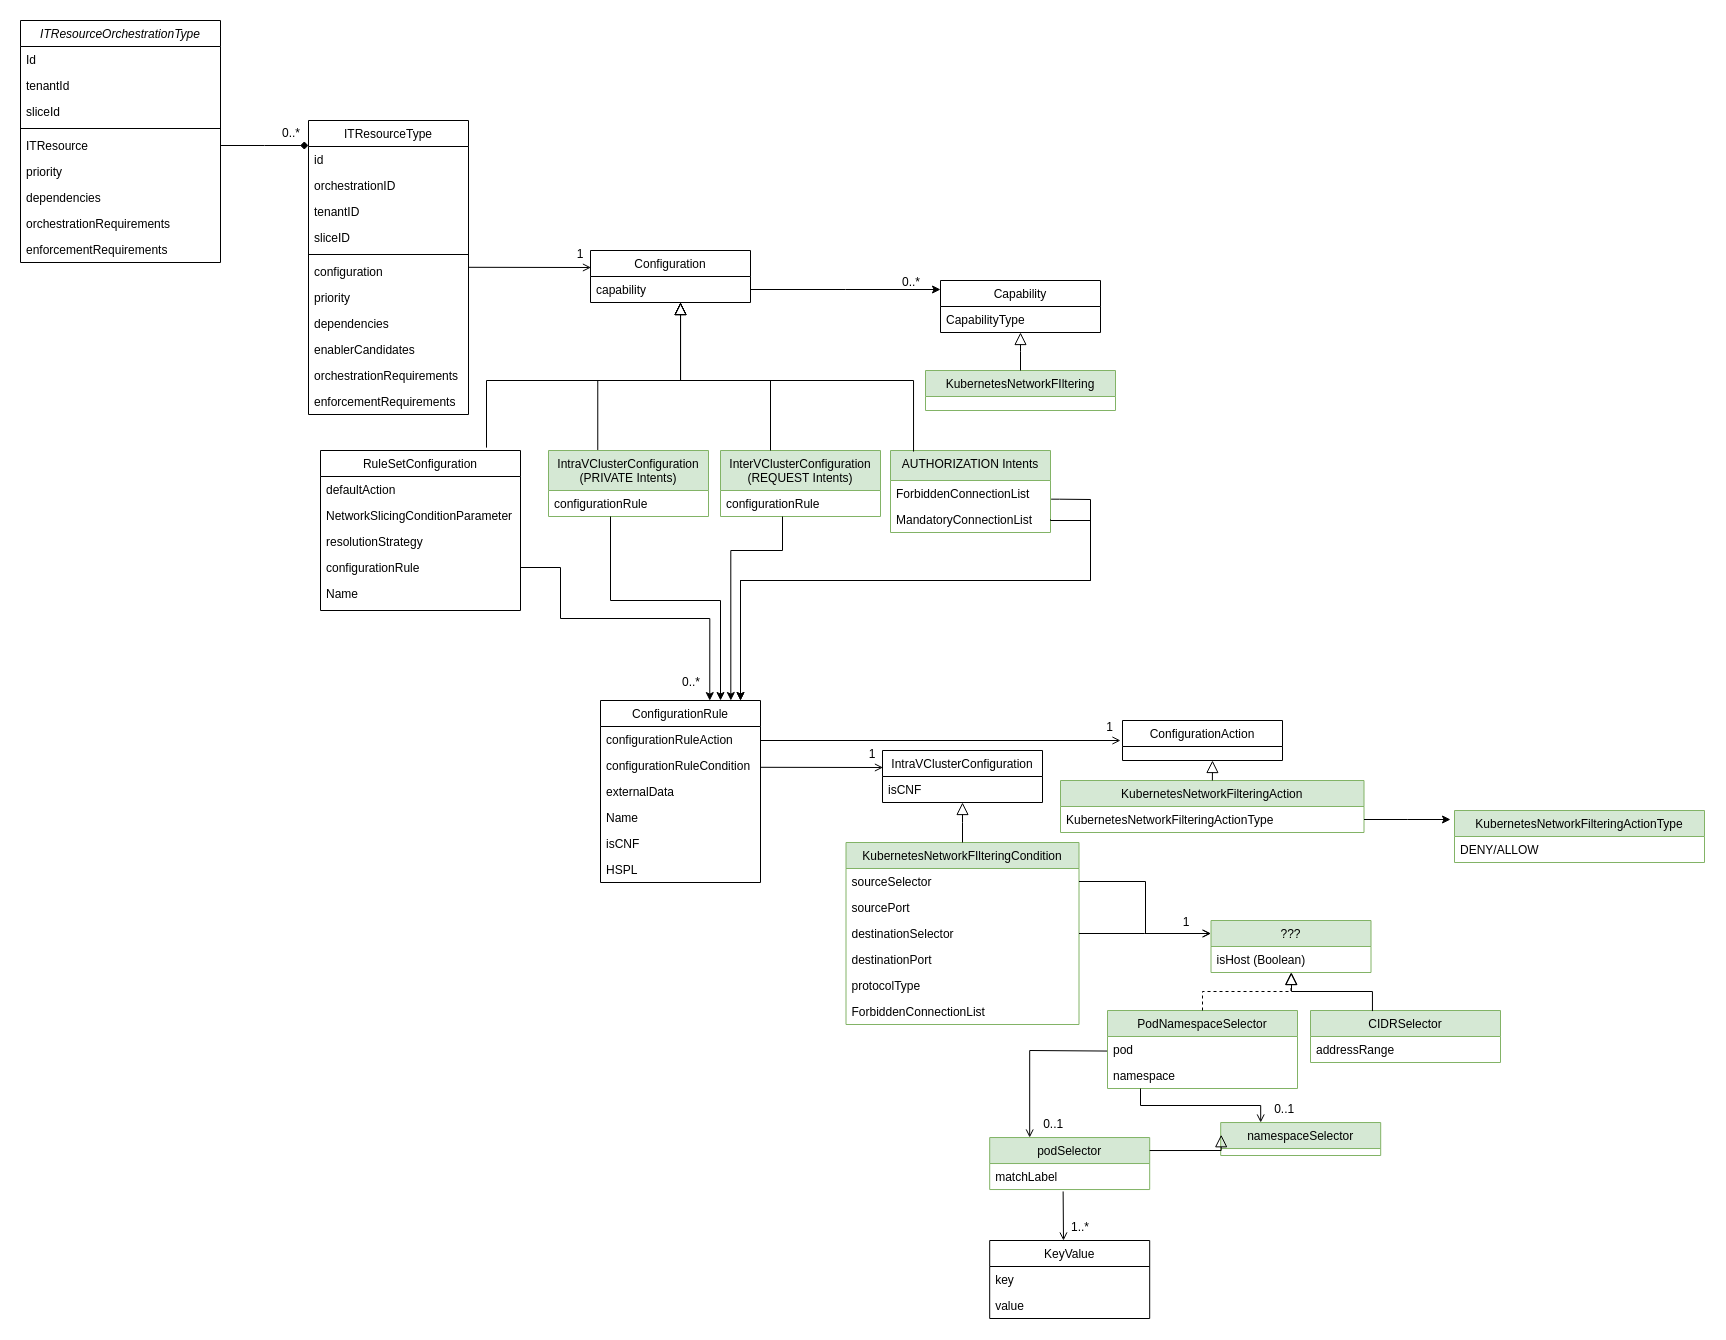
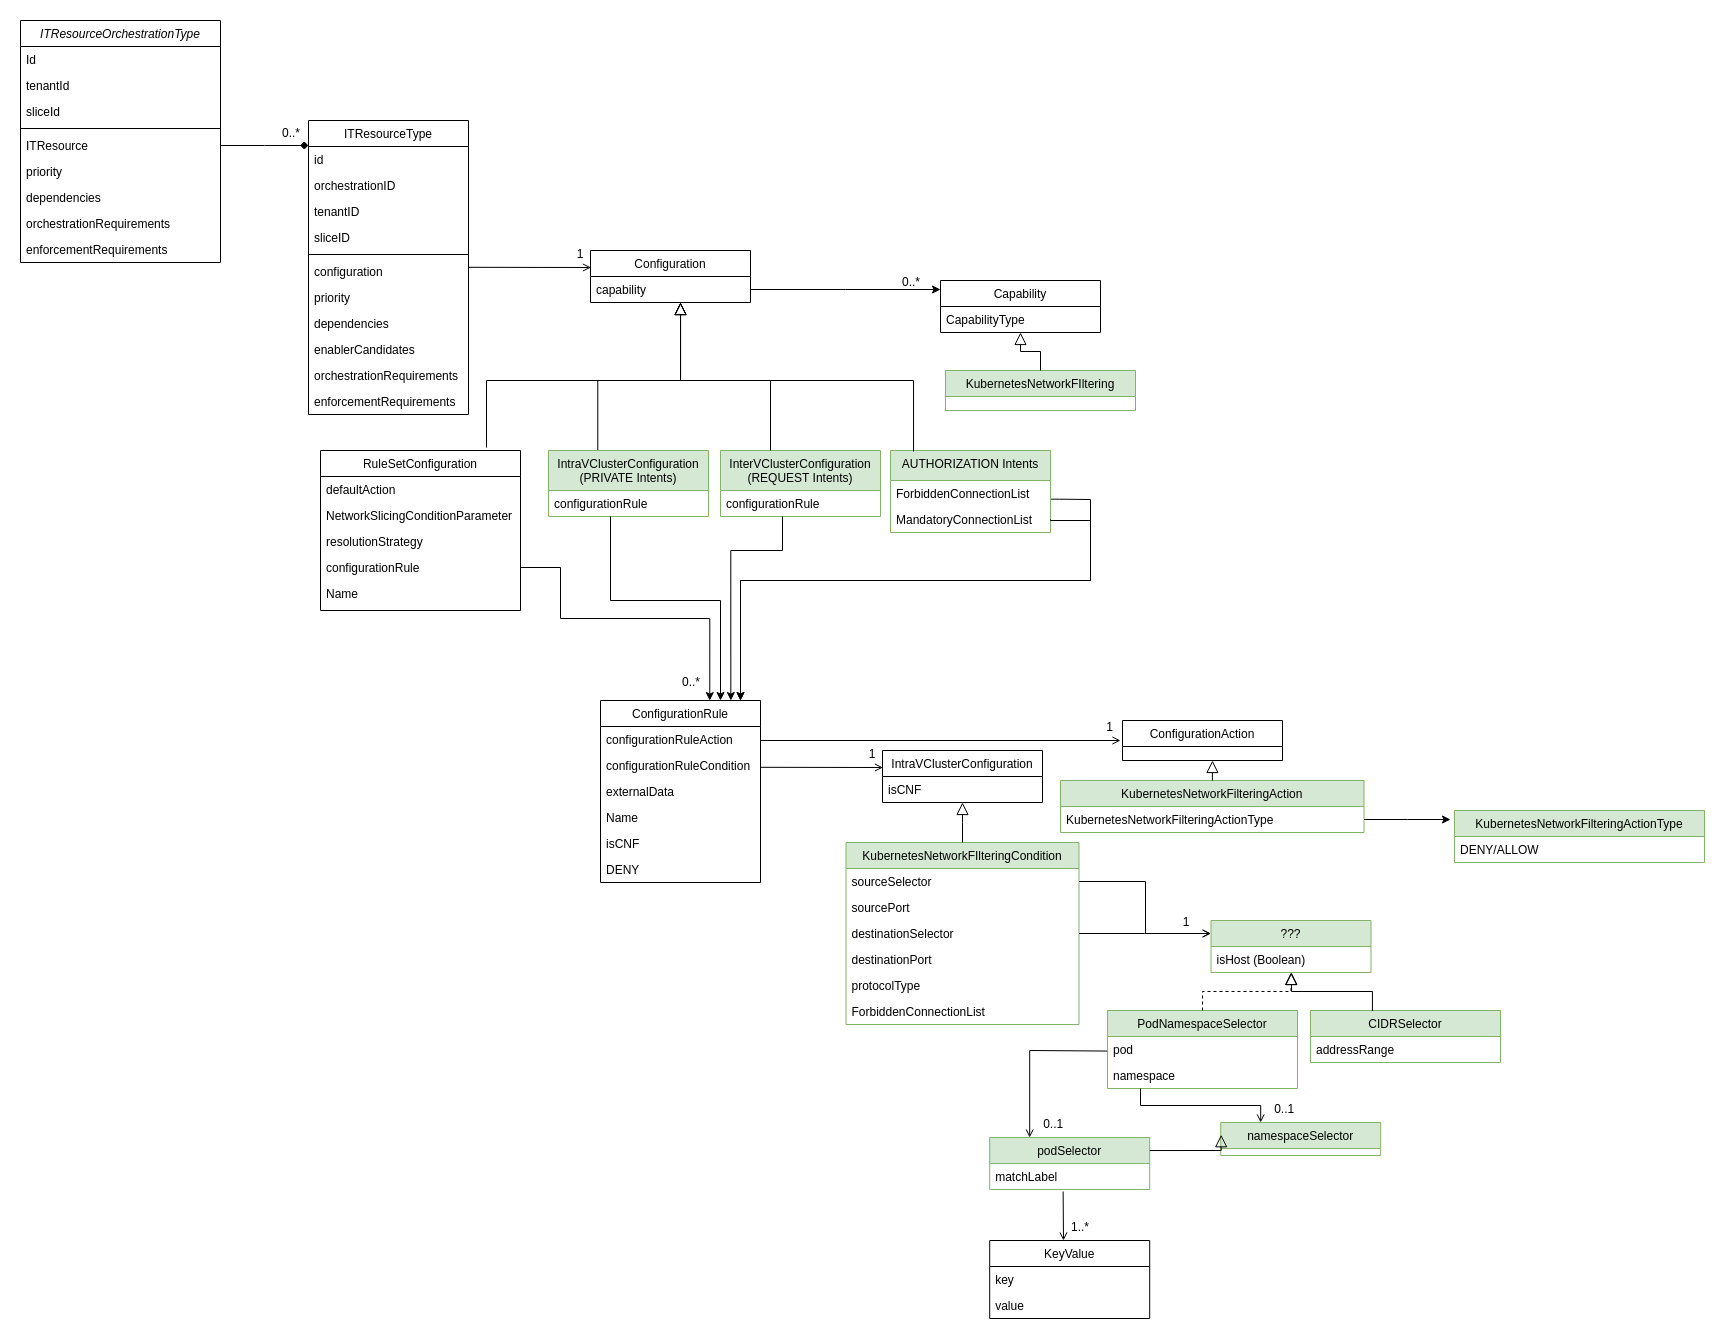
(1021, 391) -> (1041, 391)
(619, 870) -> (619, 870)
